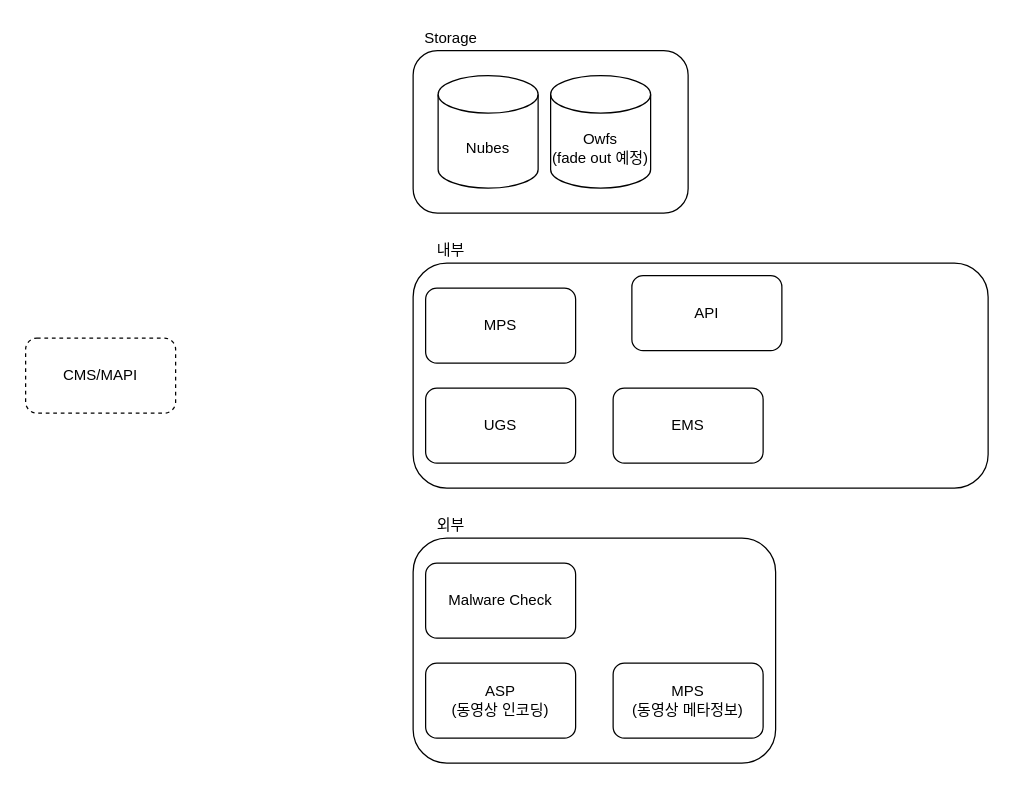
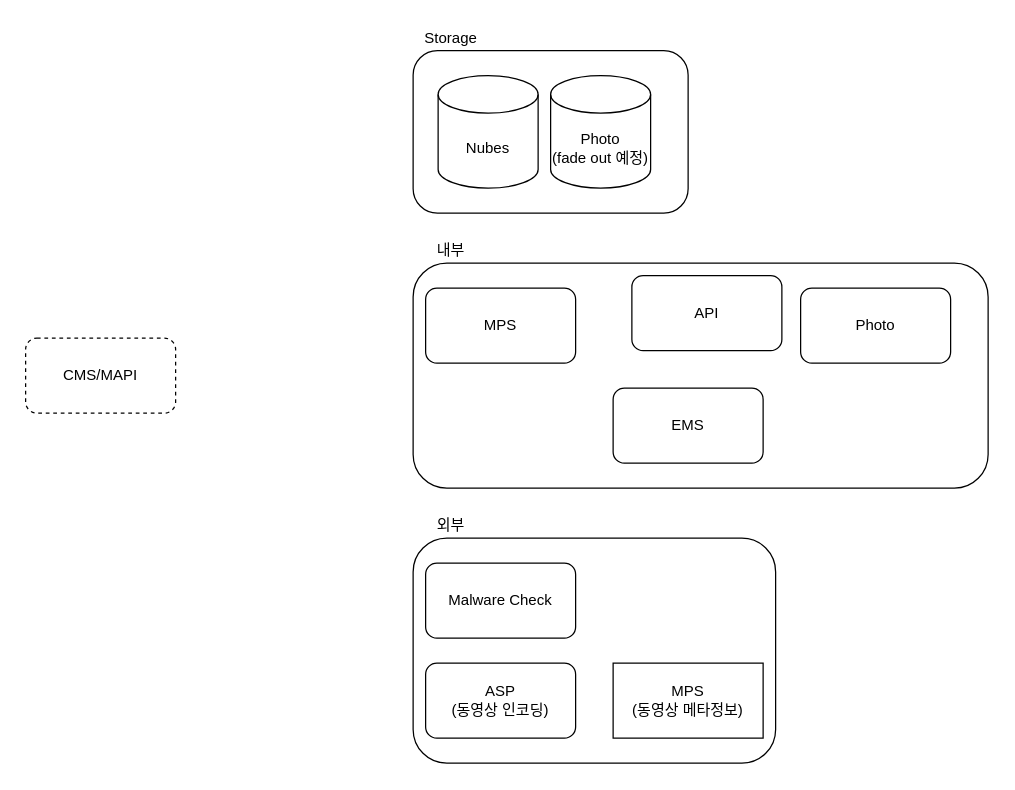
(601, 148) -> (601, 148)
none -> (876, 326)
(501, 426) -> none
(688, 701) -> (688, 701)
